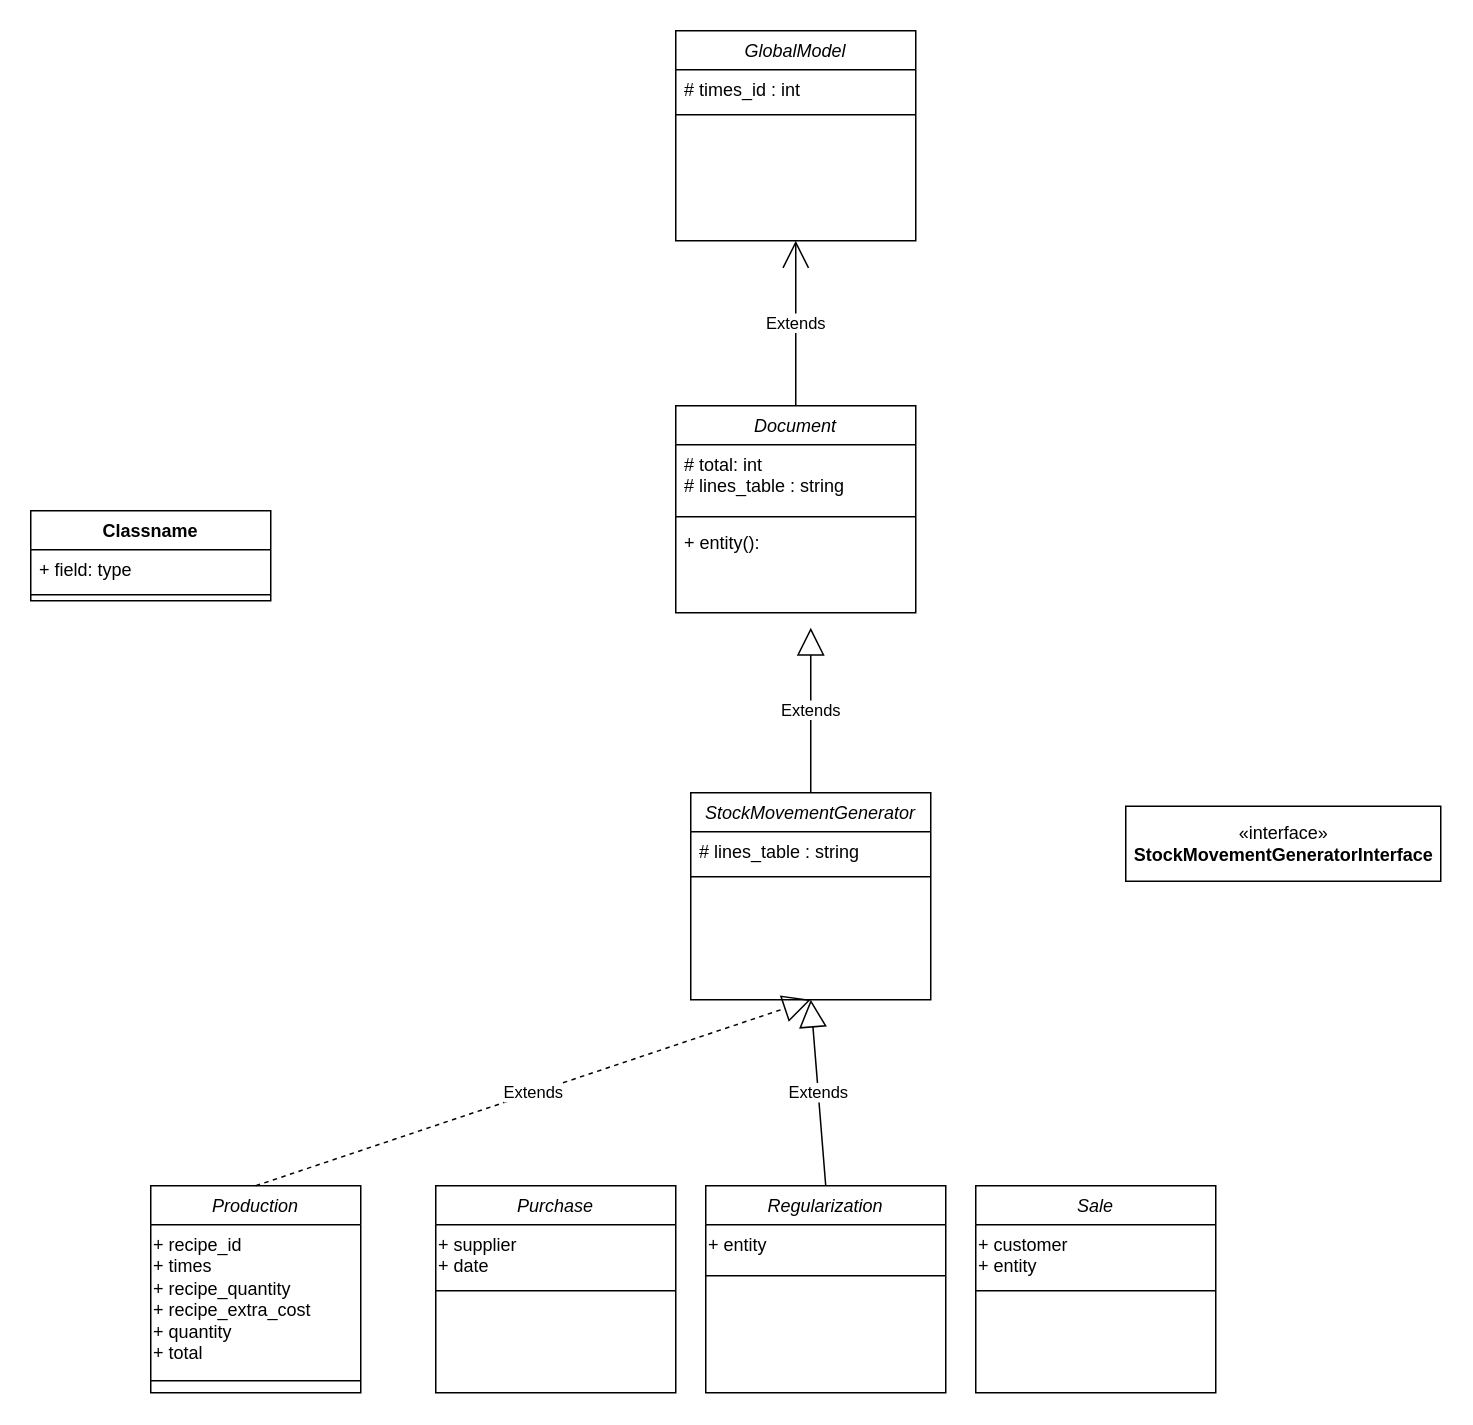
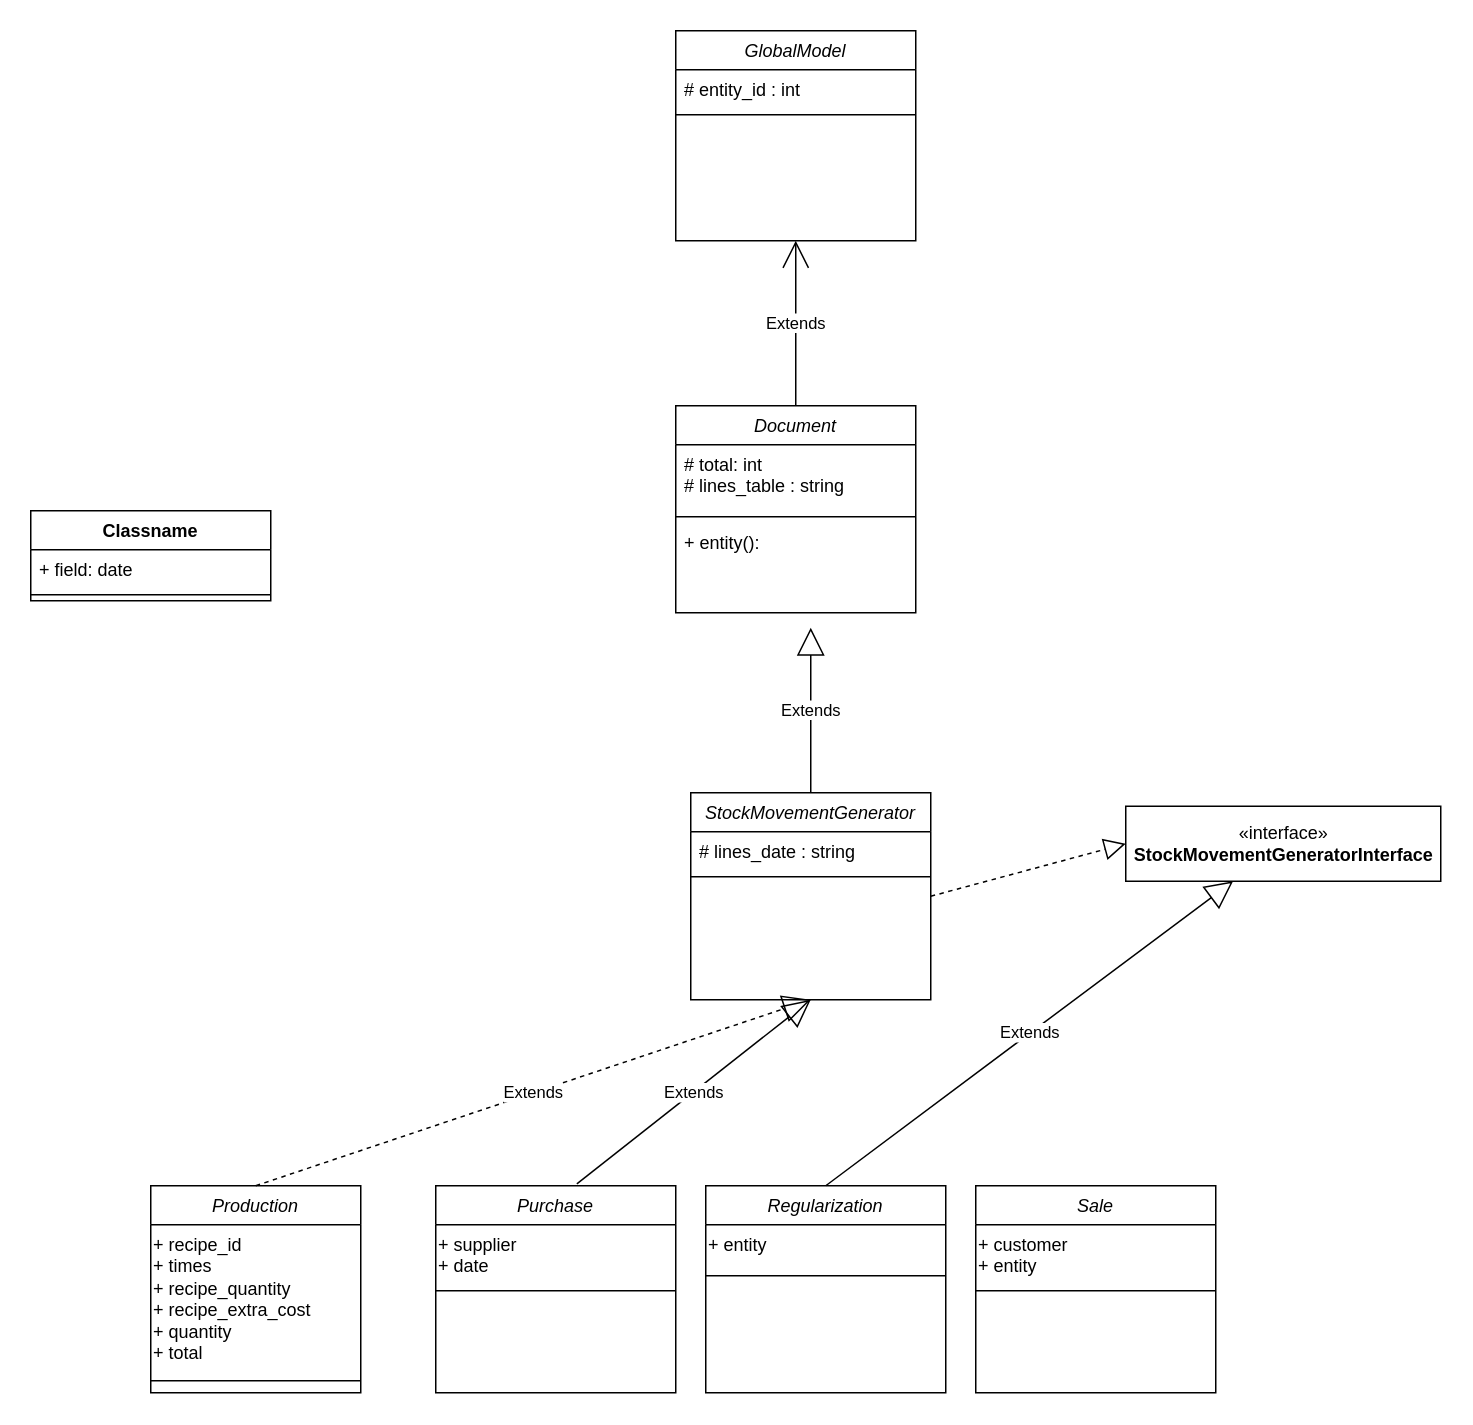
(748, 90) -> (753, 90)
(93, 570) -> (93, 570)
(791, 852) -> (788, 852)
none -> (1018, 873)
none -> (685, 1099)
(819, 1107) -> (1018, 1042)
